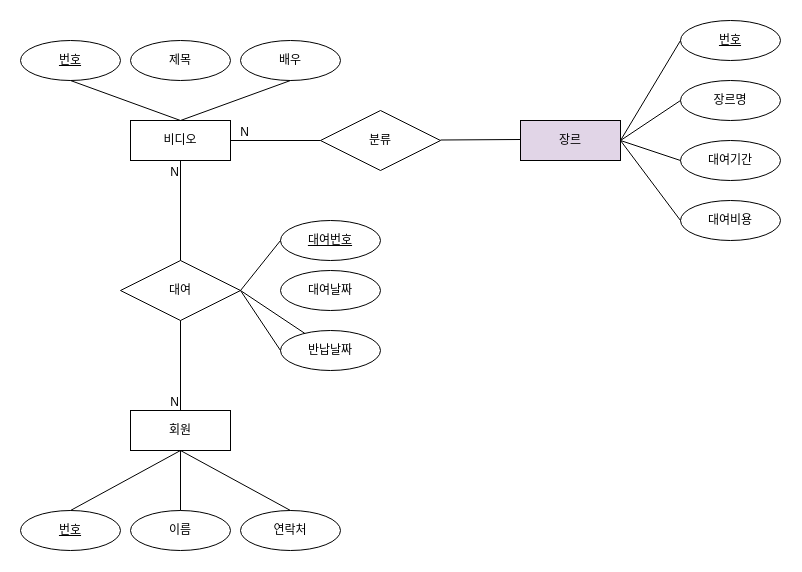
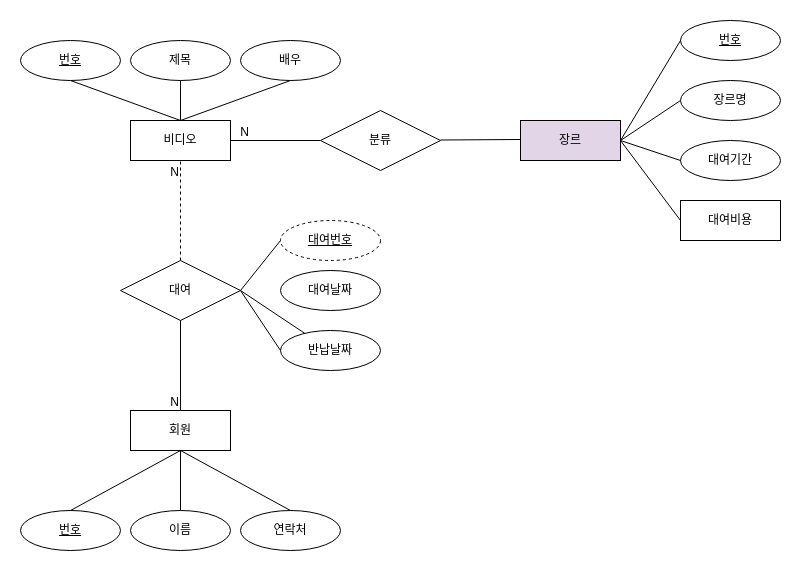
none -> (181, 100)
(181, 210) -> (181, 210)
(731, 221) -> (731, 221)
(331, 241) -> (331, 241)
